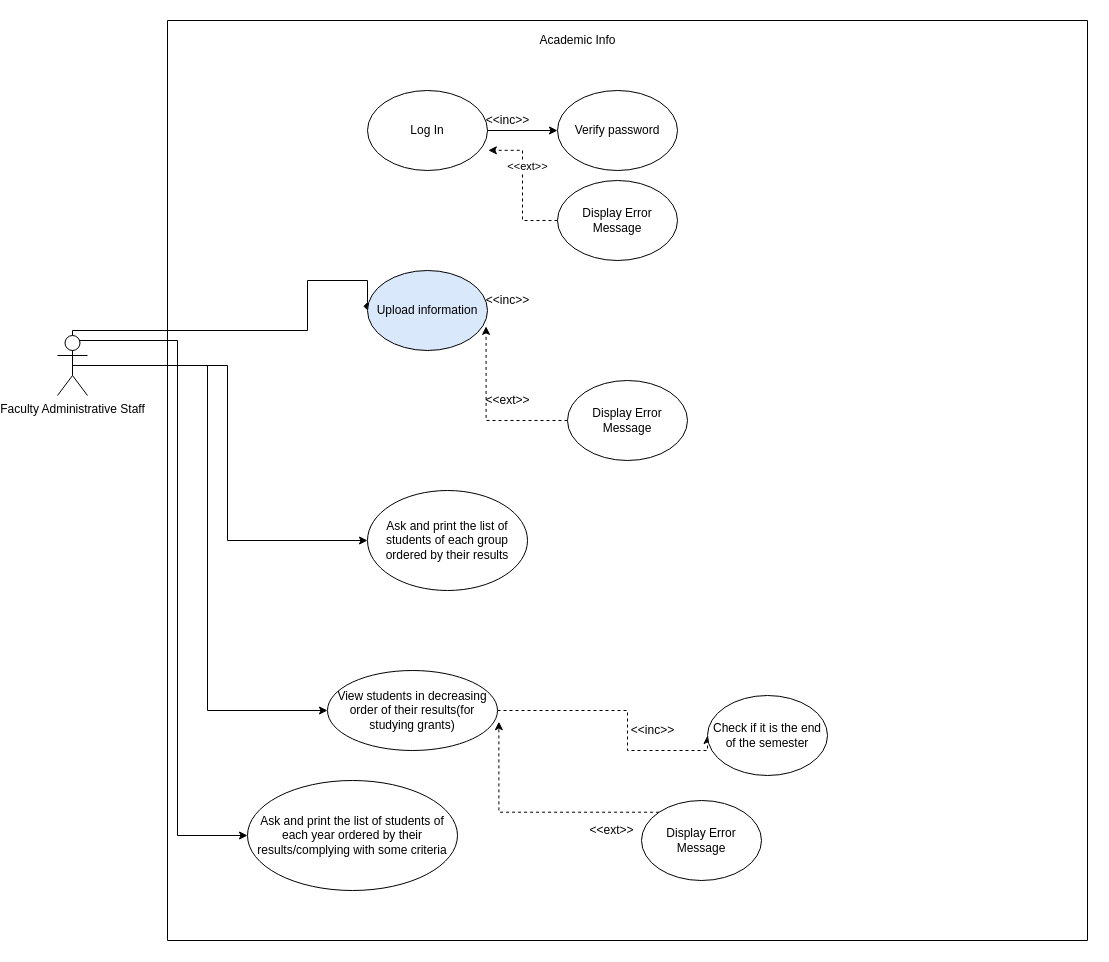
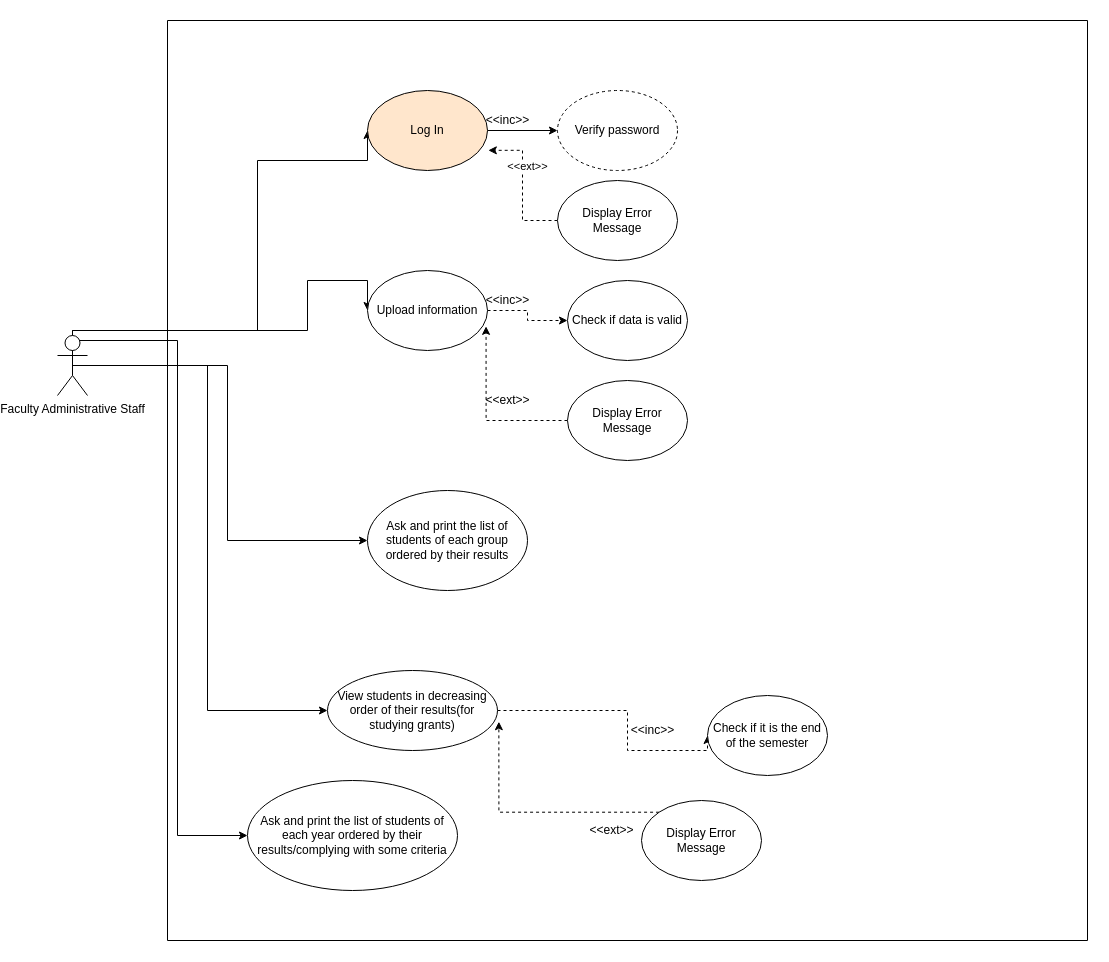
(578, 41) -> none
(428, 131) -> (428, 131)
(618, 131) -> (618, 131)
none -> (258, 179)
(368, 300) -> (368, 301)
(428, 311) -> (428, 311)
none -> (528, 312)
none -> (628, 321)
